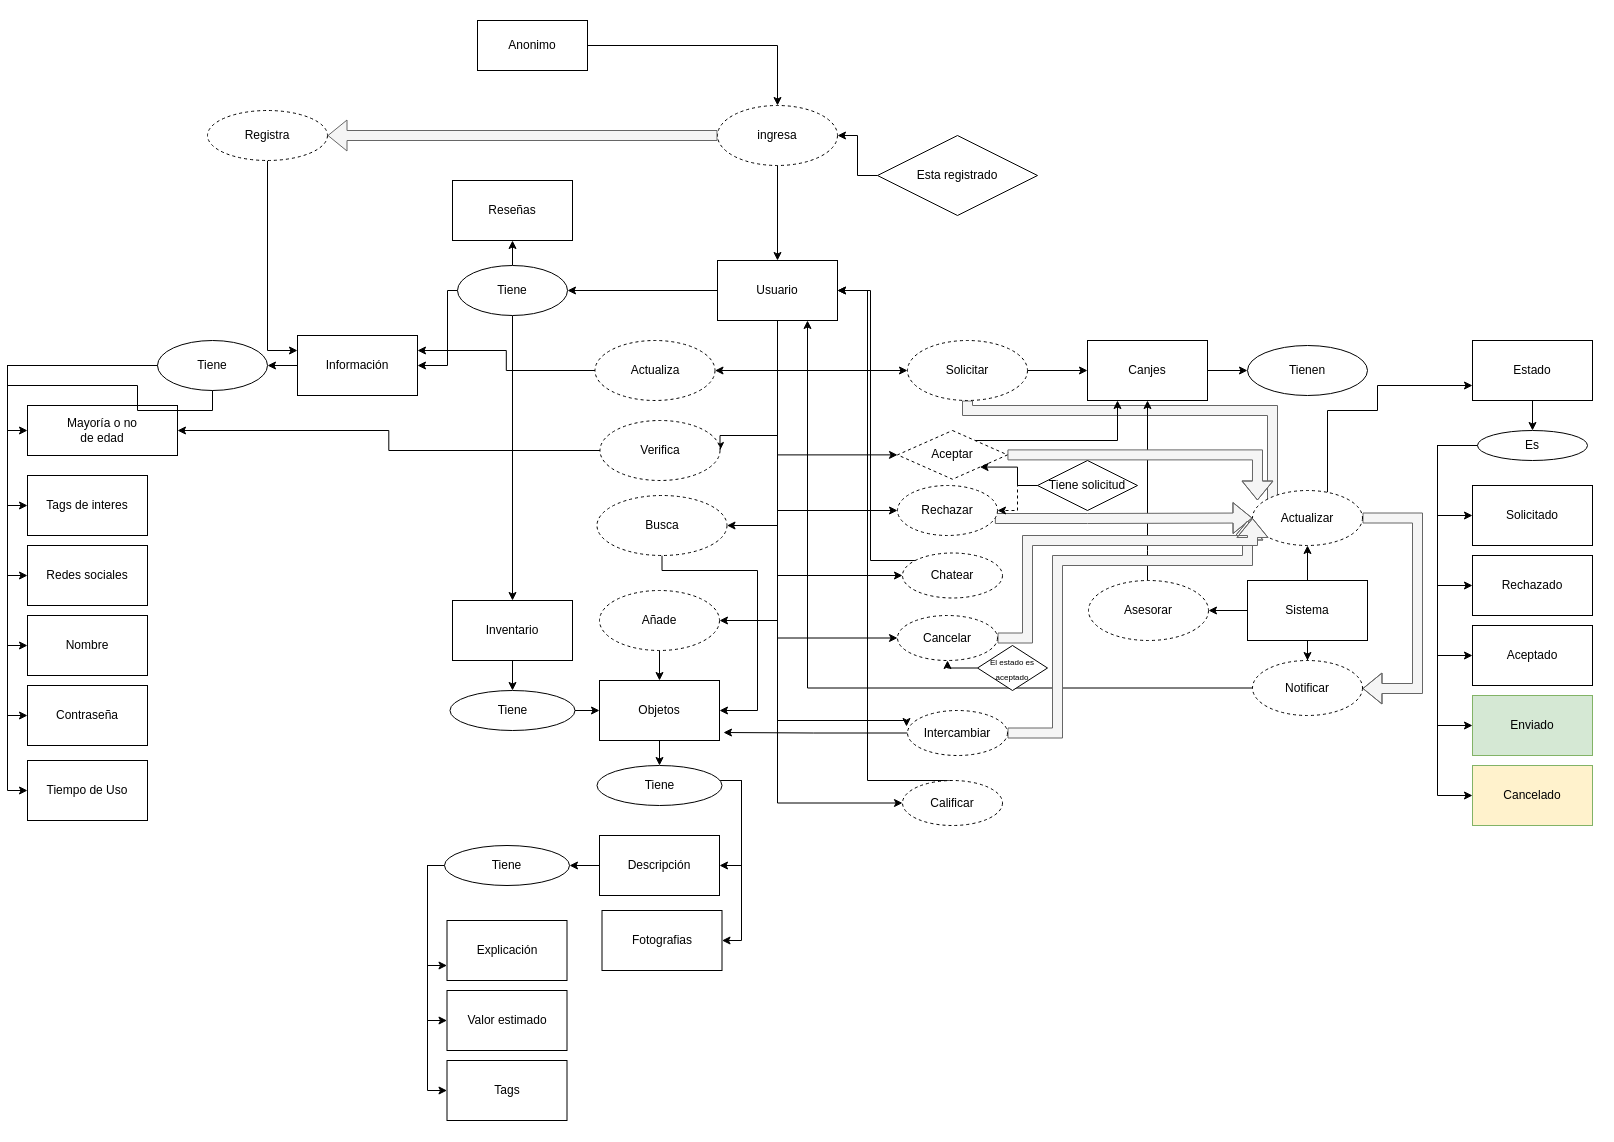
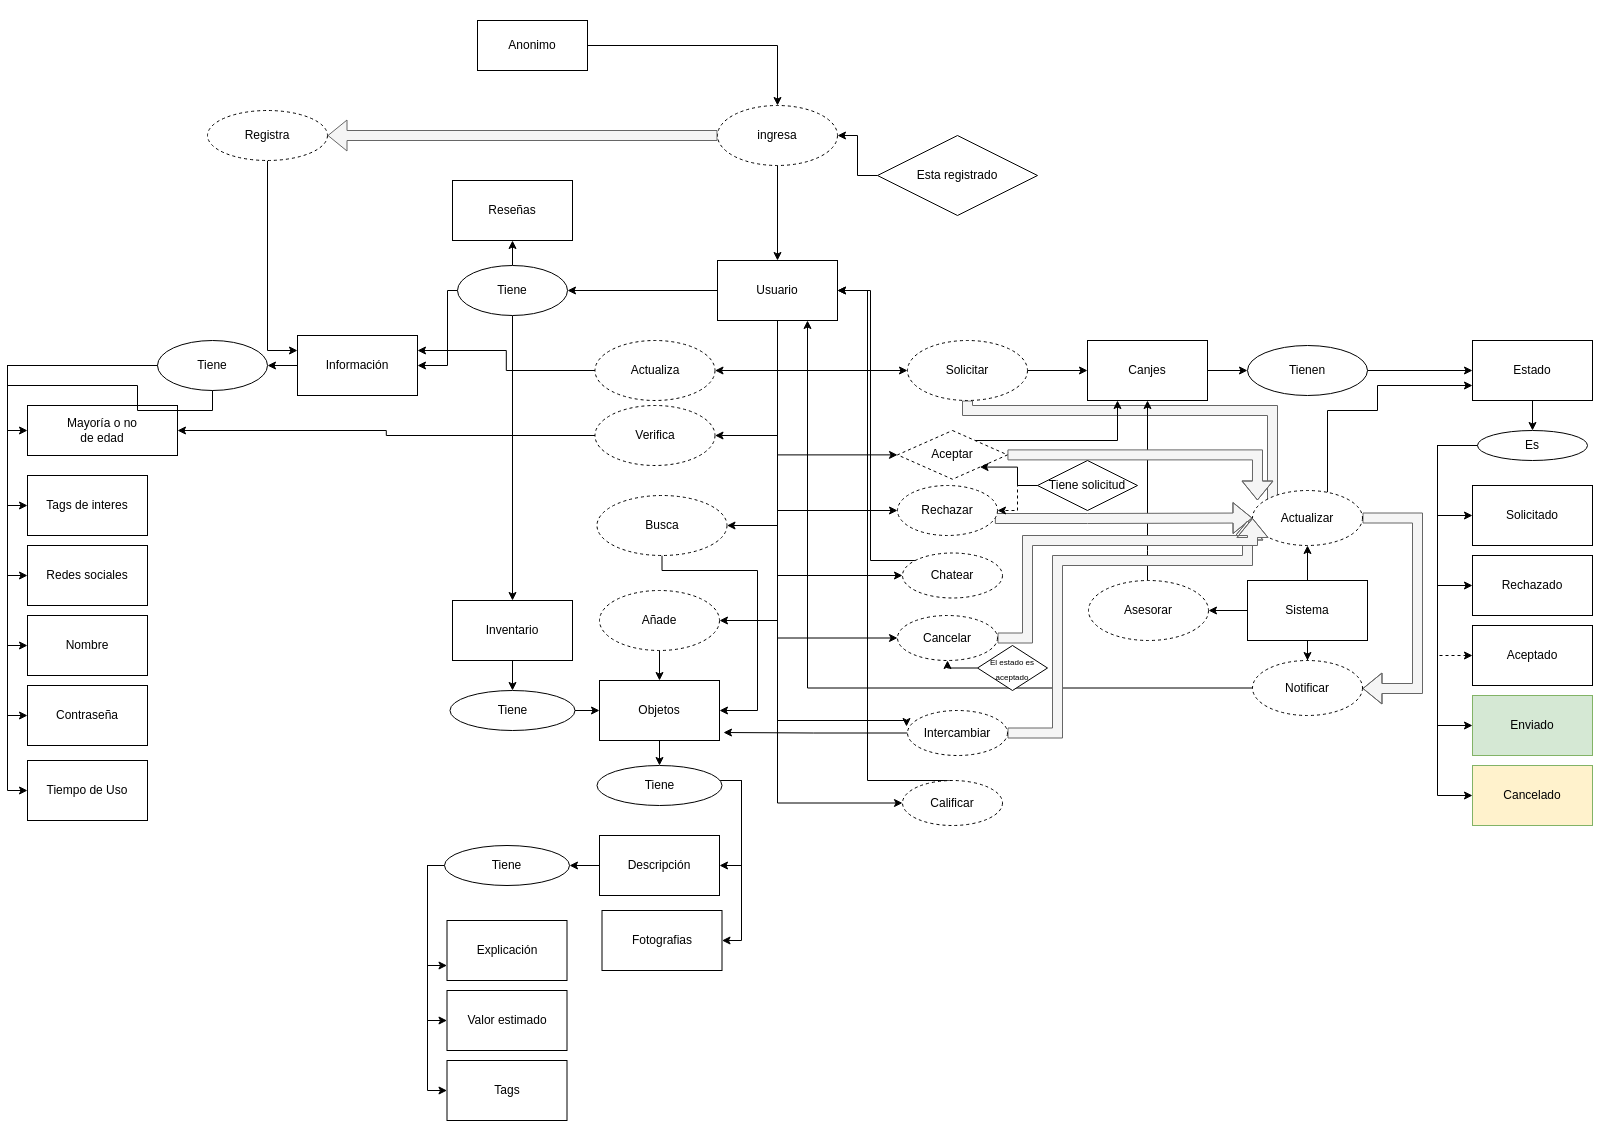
none -> (1417, 371)
(660, 451) -> (655, 436)
(1452, 656) -> (1452, 656)
